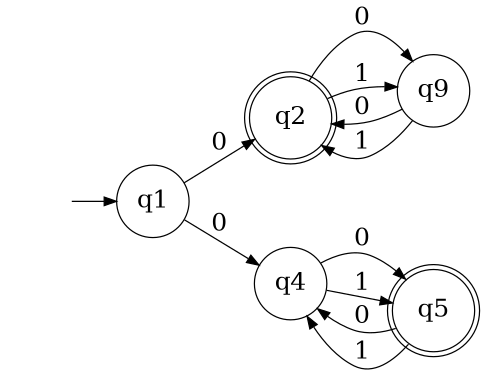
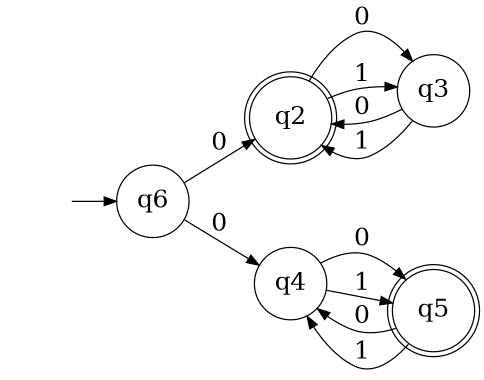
(434, 91) -> (434, 91)
(153, 201) -> (153, 201)
